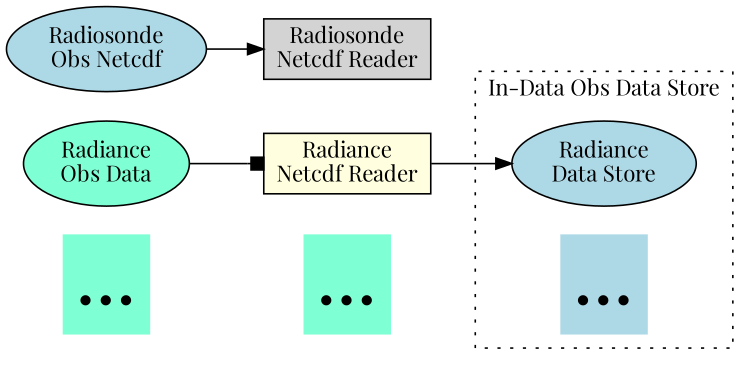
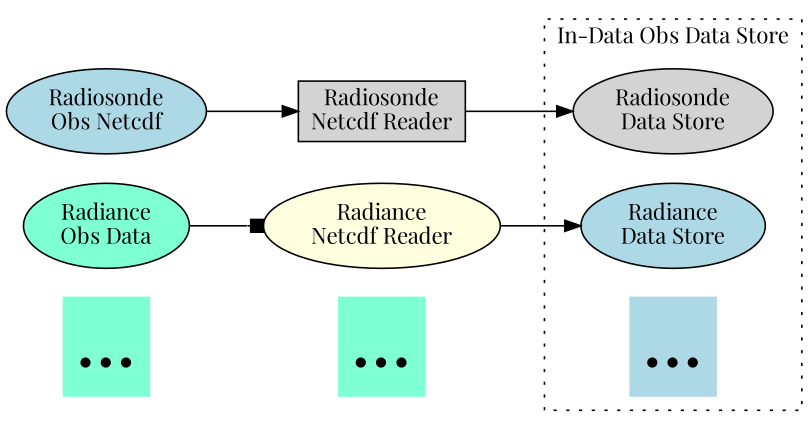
none -> (673, 111)
(347, 164) -> (382, 226)
